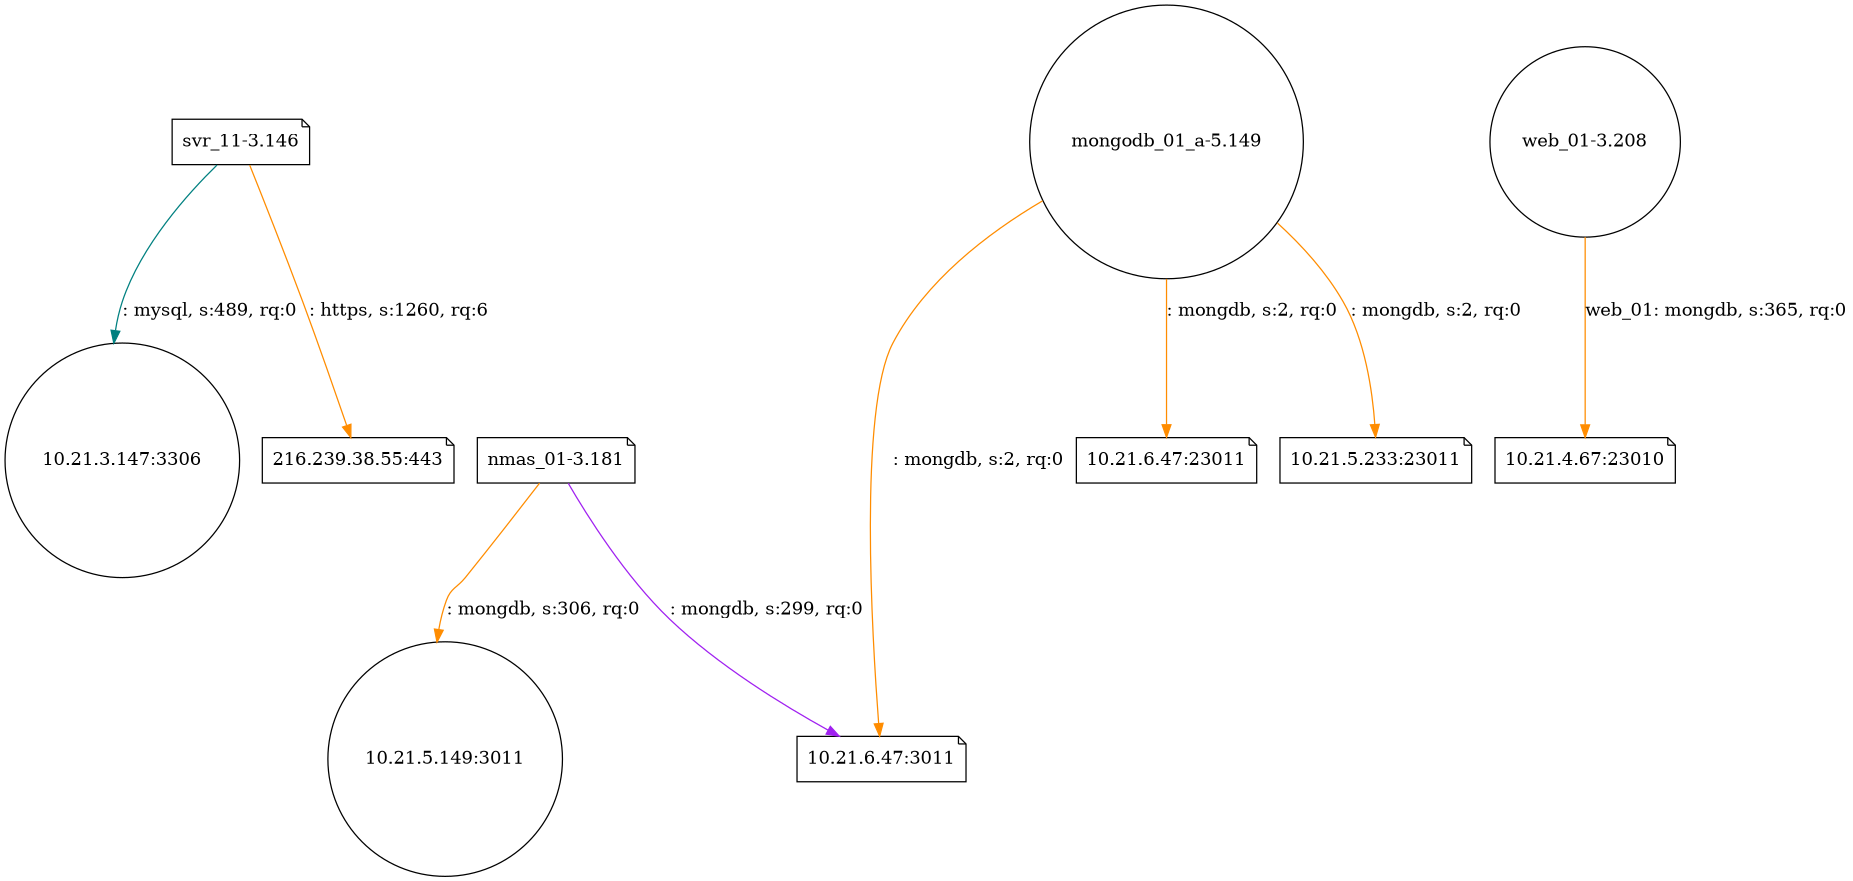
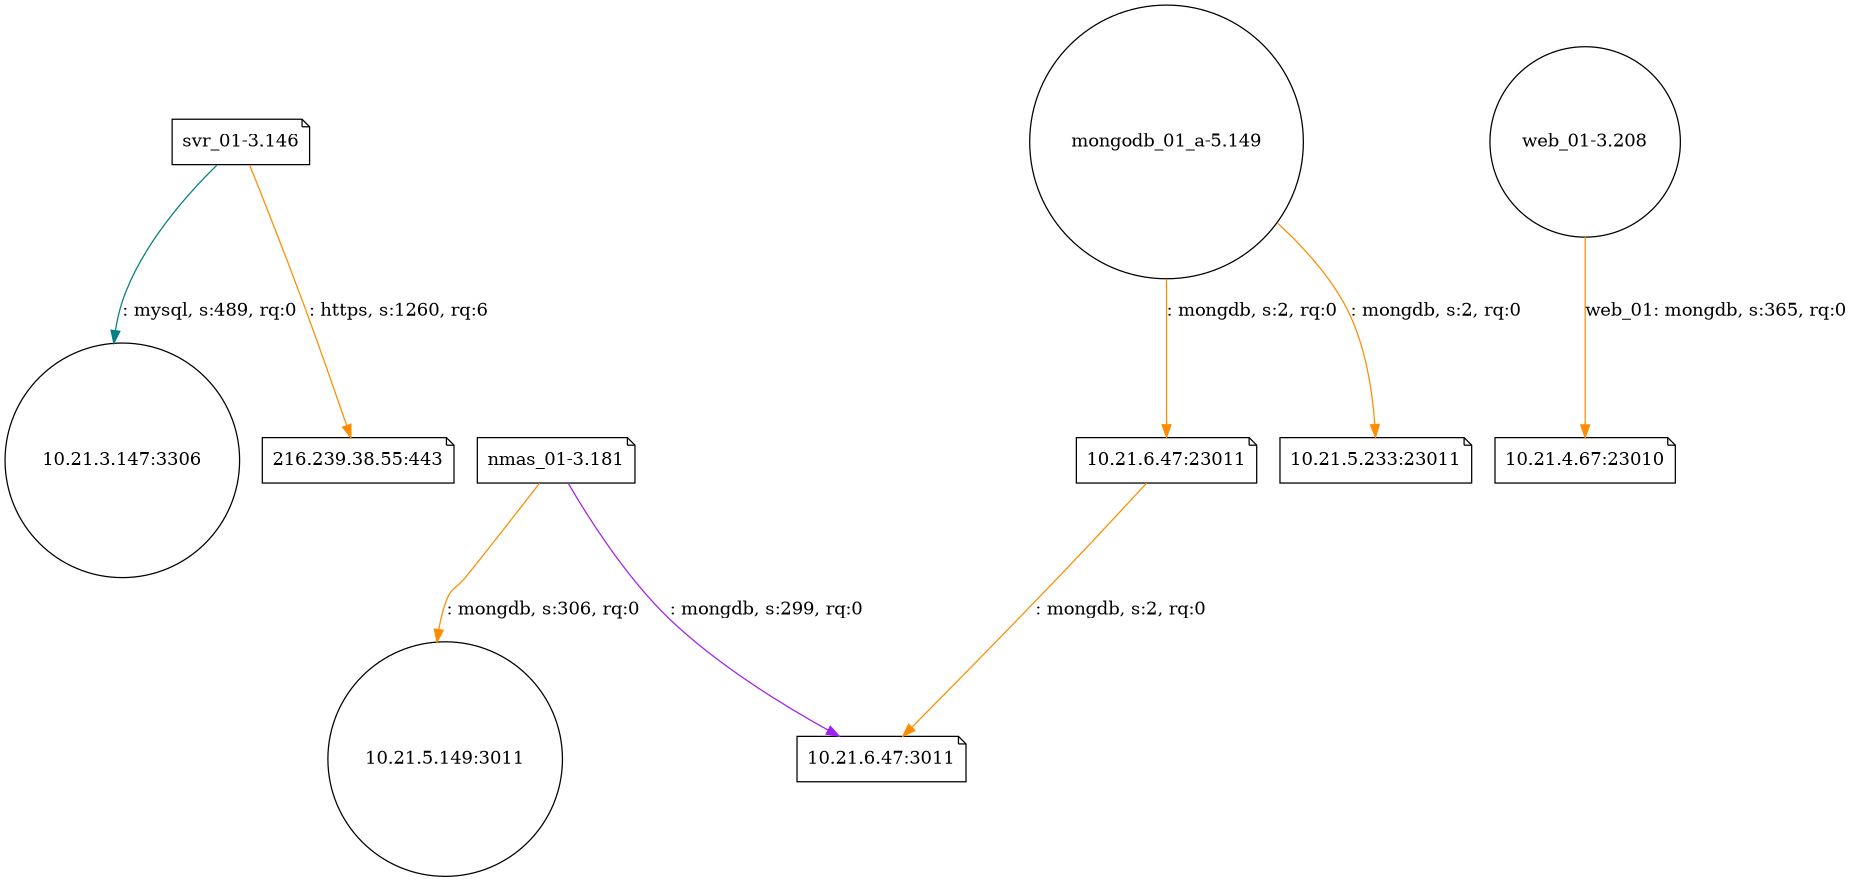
(241, 142) -> (241, 142)
(874, 428) -> (1031, 606)
